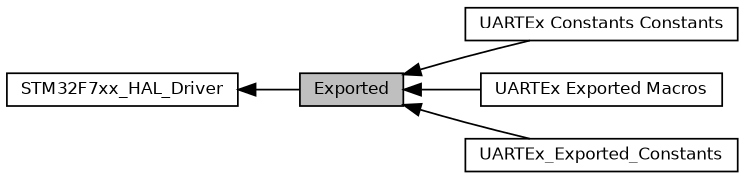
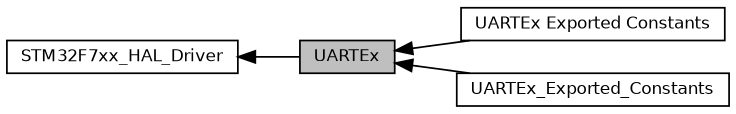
(602, 24) -> (593, 24)
(352, 90) -> (347, 57)
(602, 90) -> none
